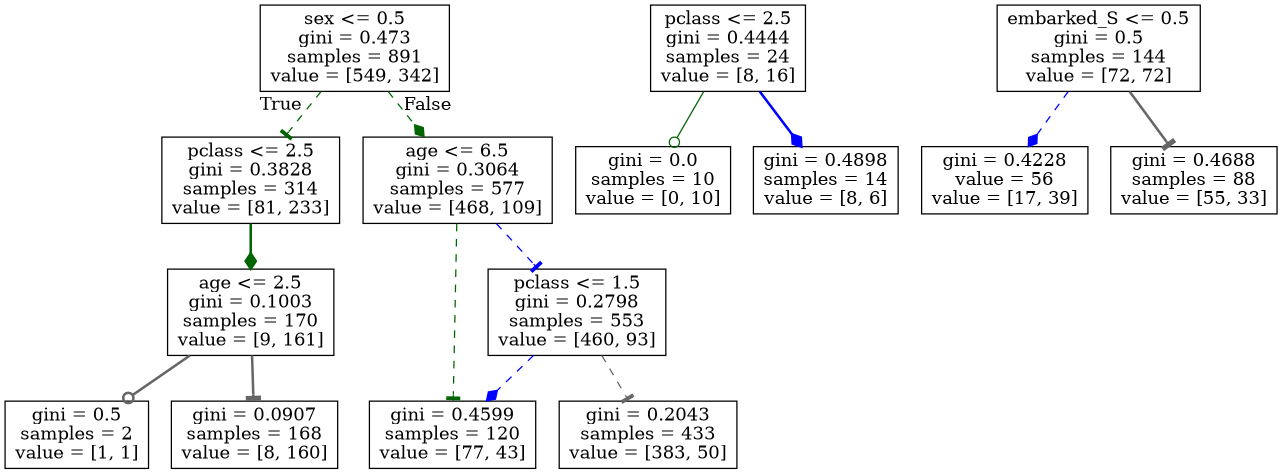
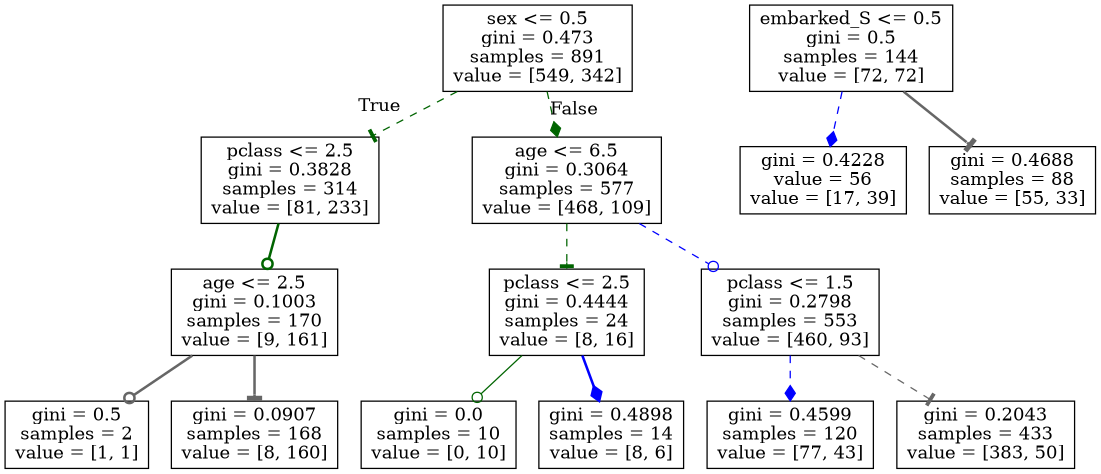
(251, 238) -> (274, 241)
(515, 244) -> (674, 244)
(455, 309) -> (567, 243)
